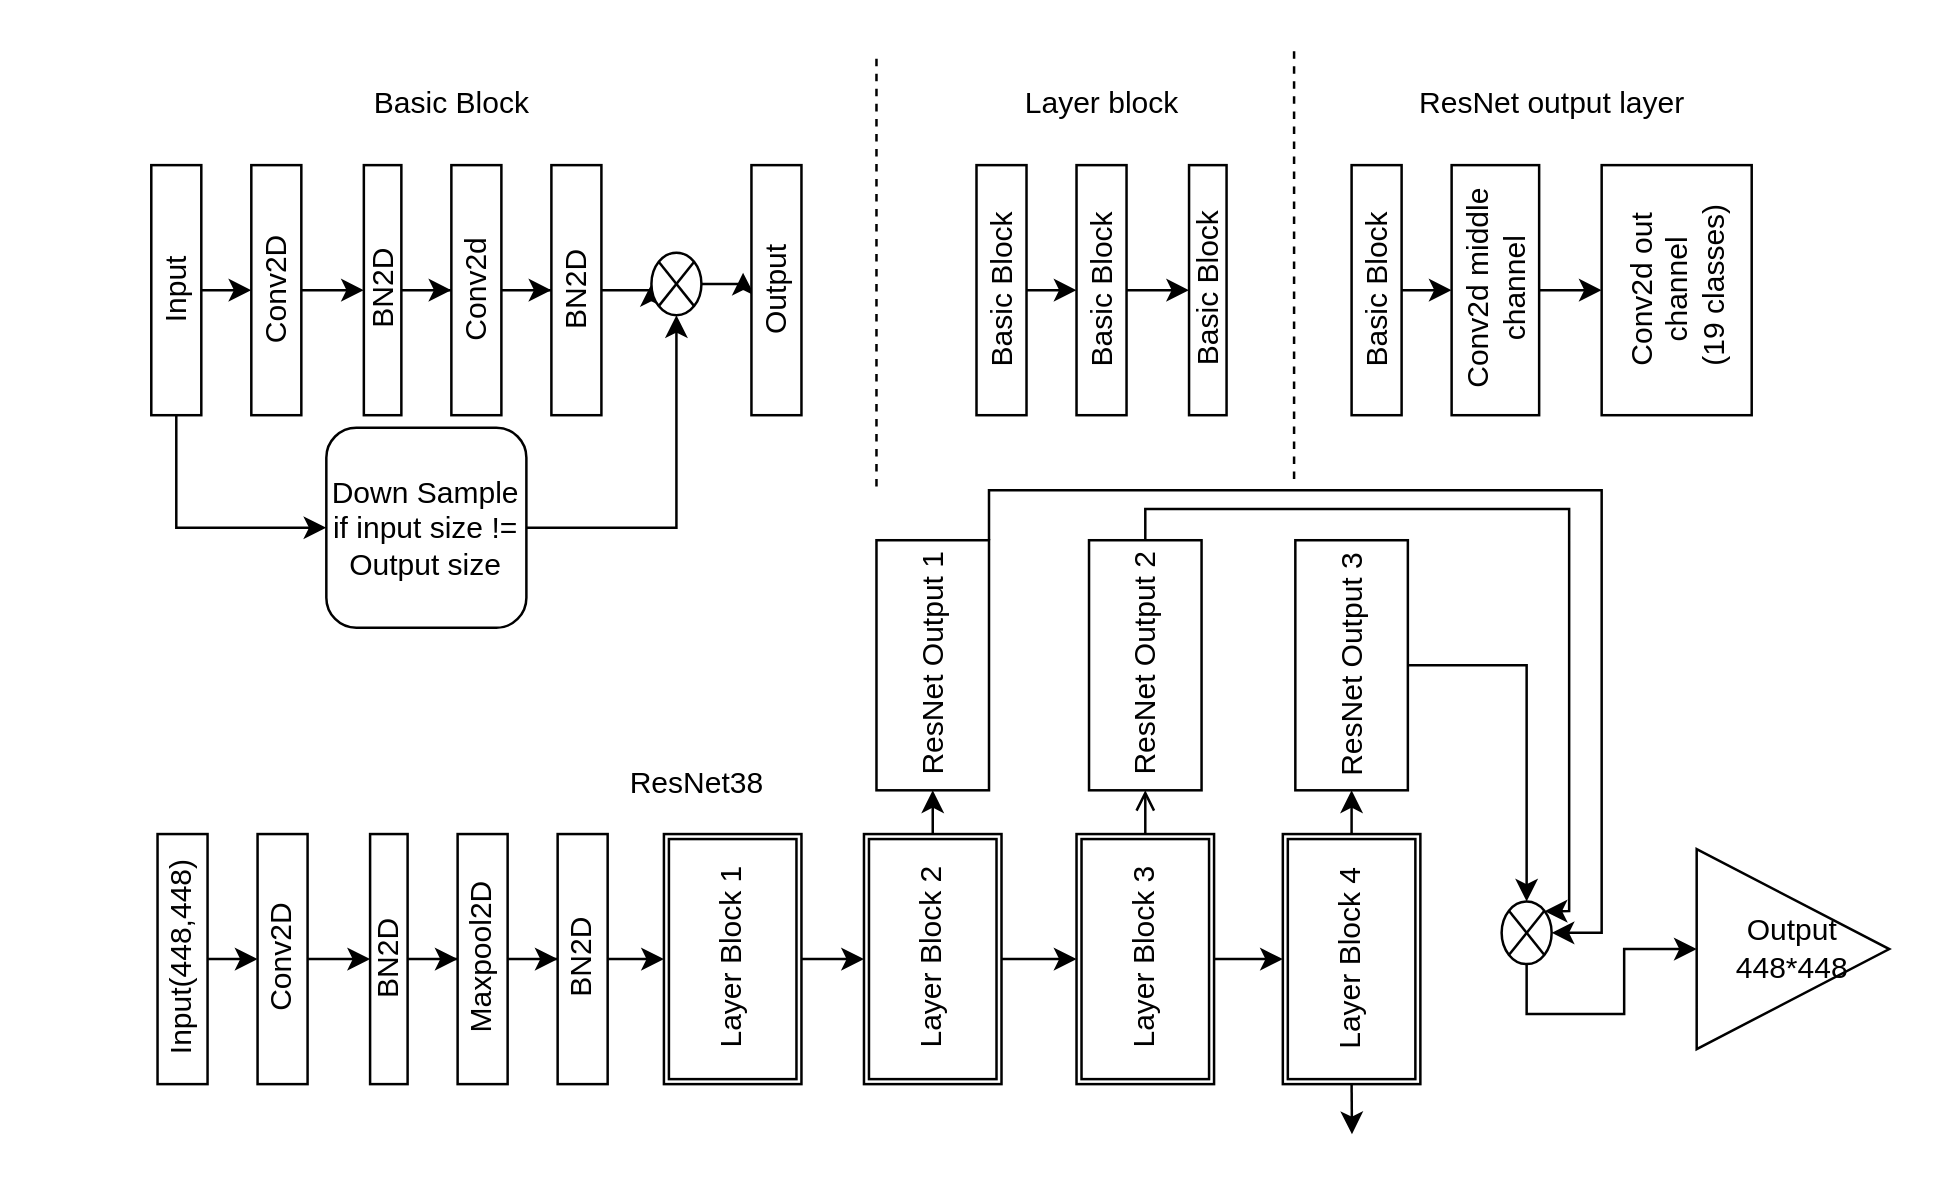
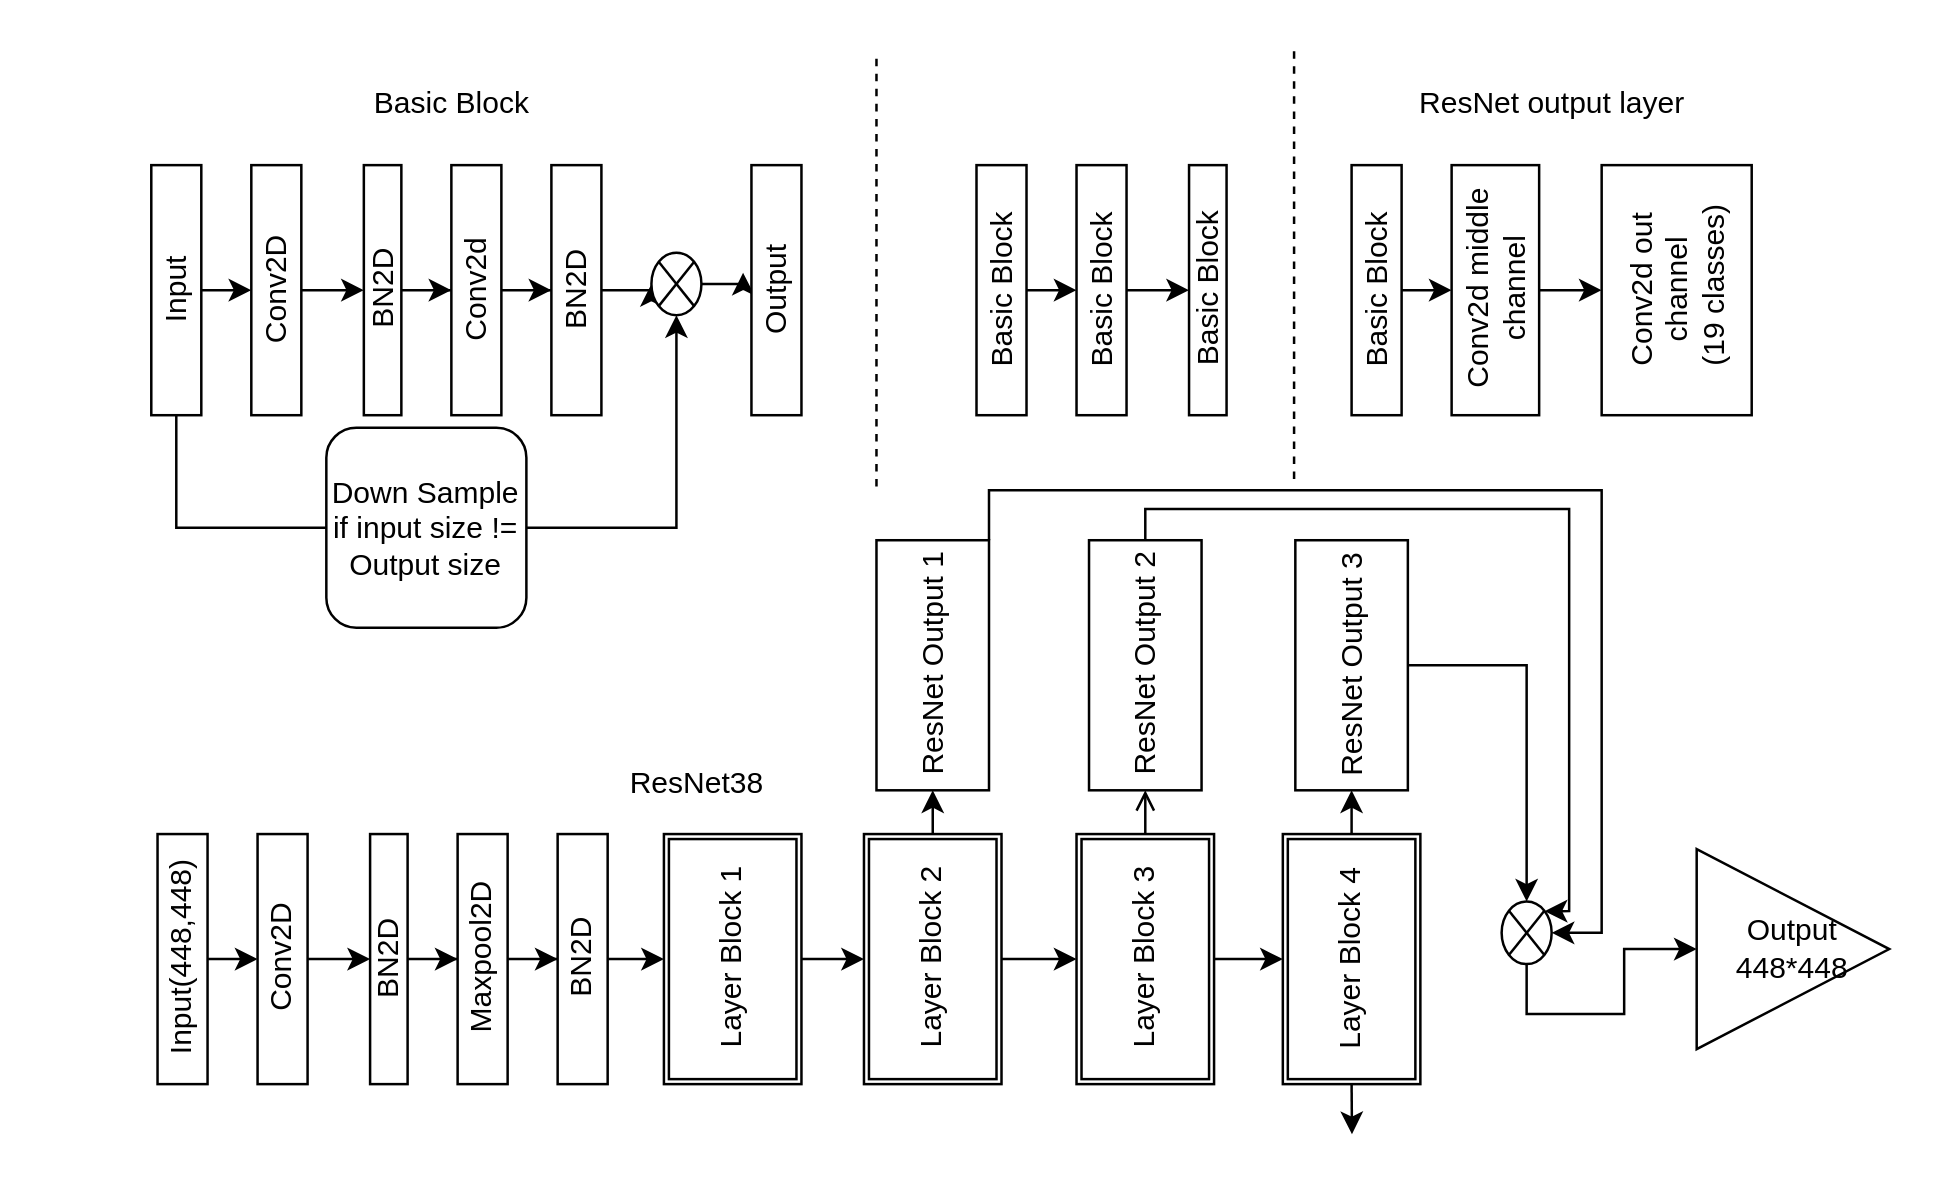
(1101, 103) -> none
(308, 528) -> (315, 528)
